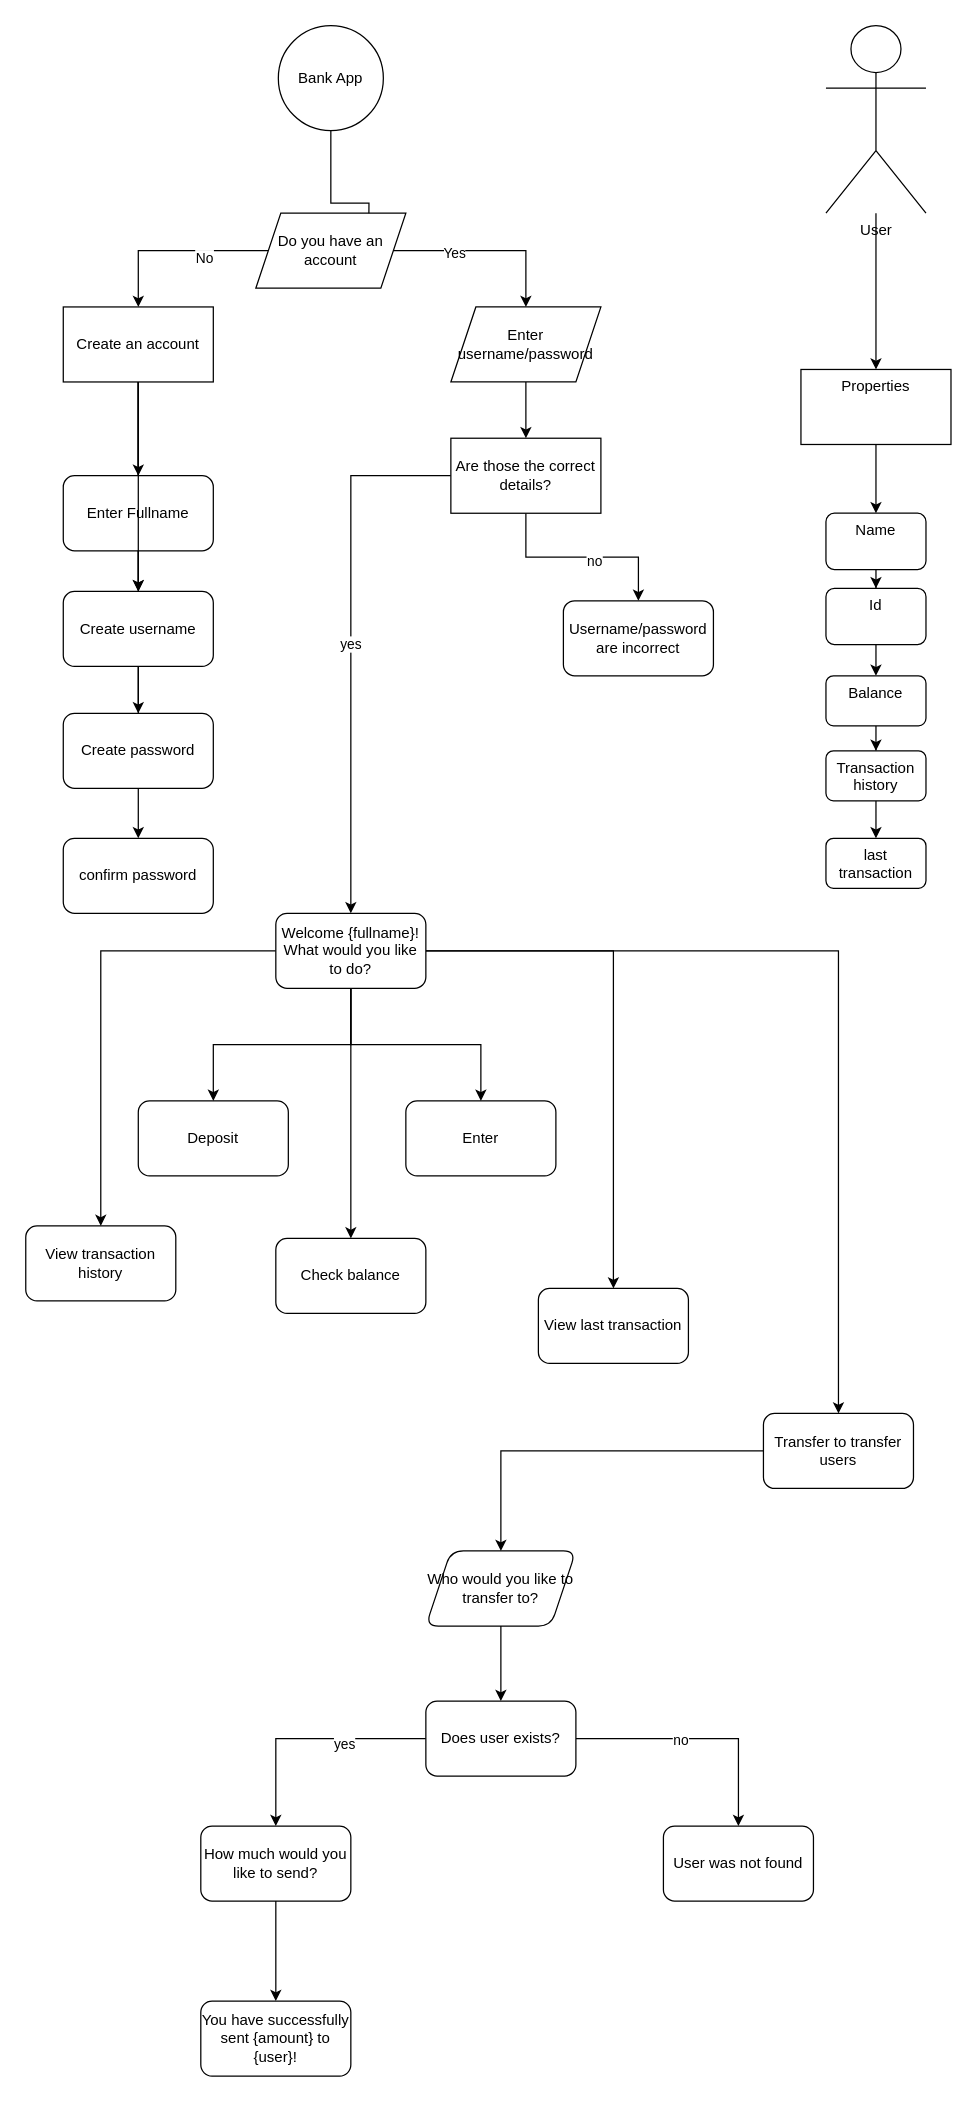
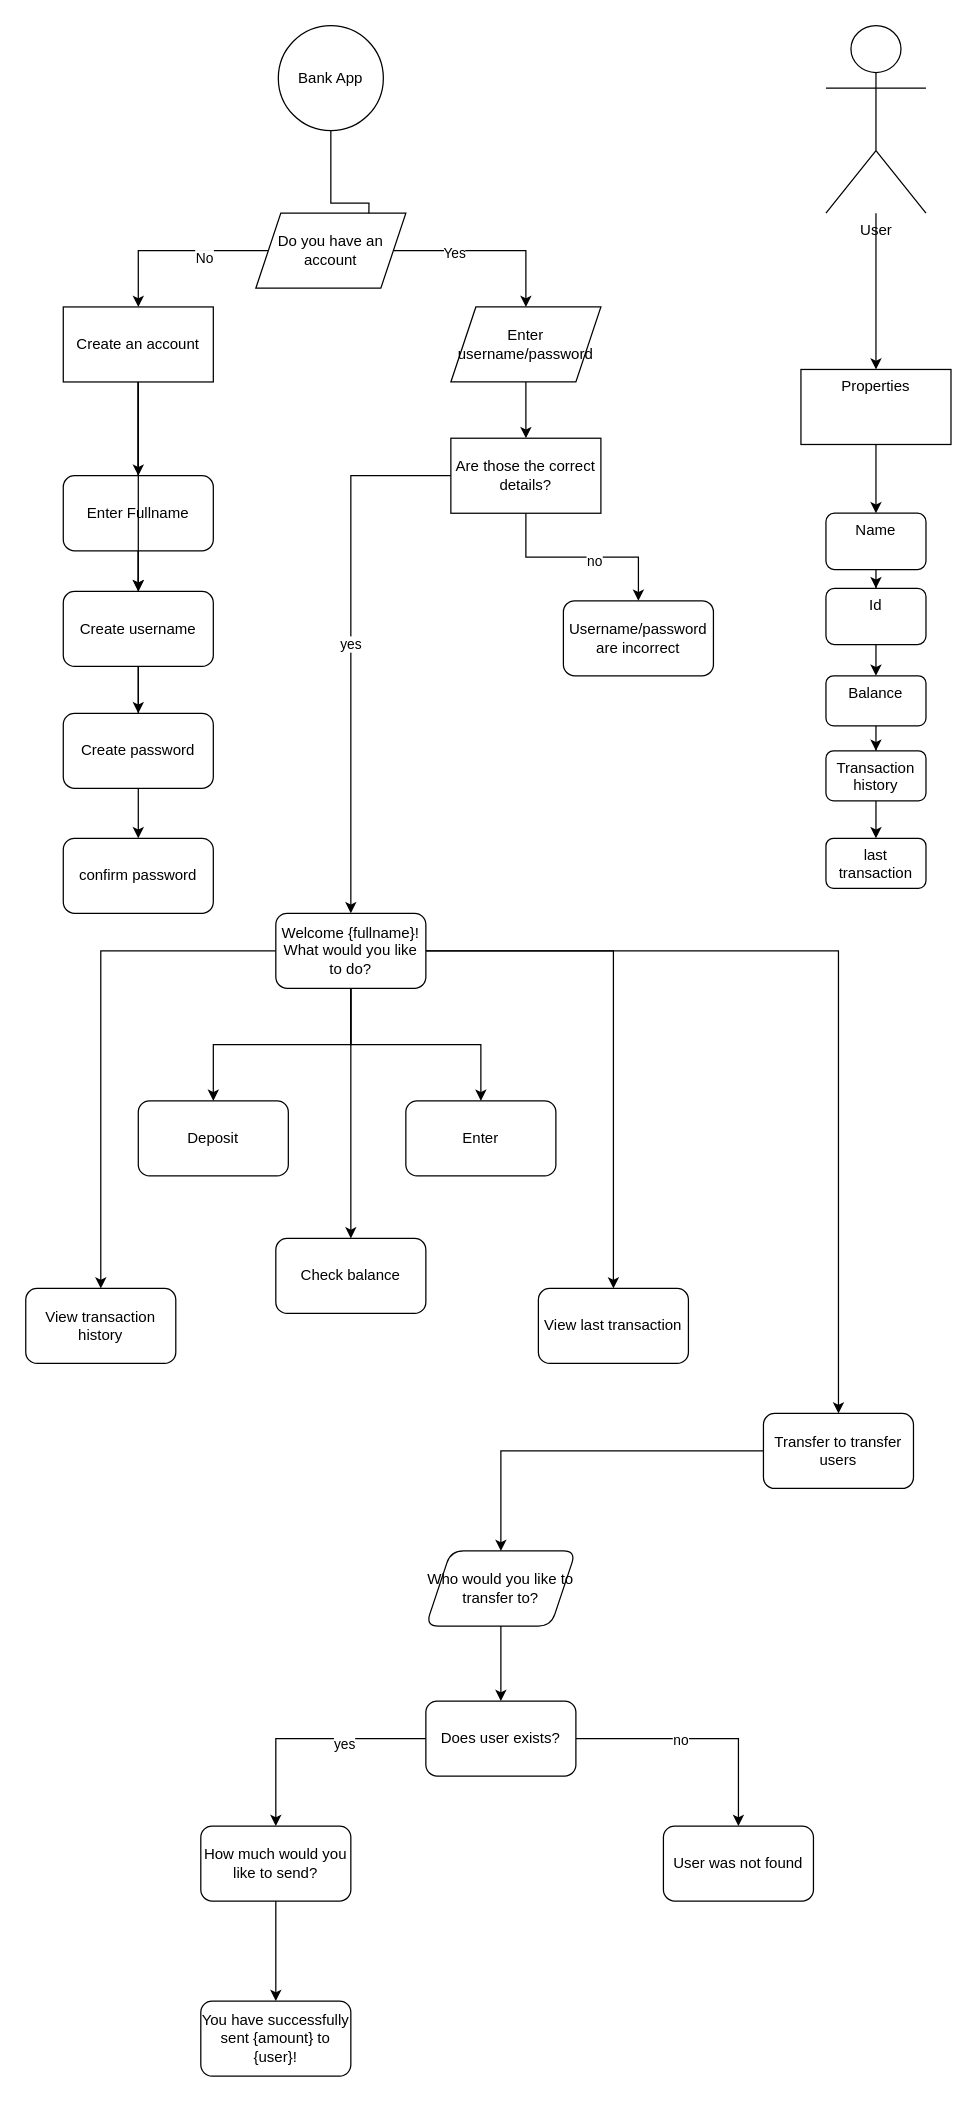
(101, 1263) -> (101, 1326)
